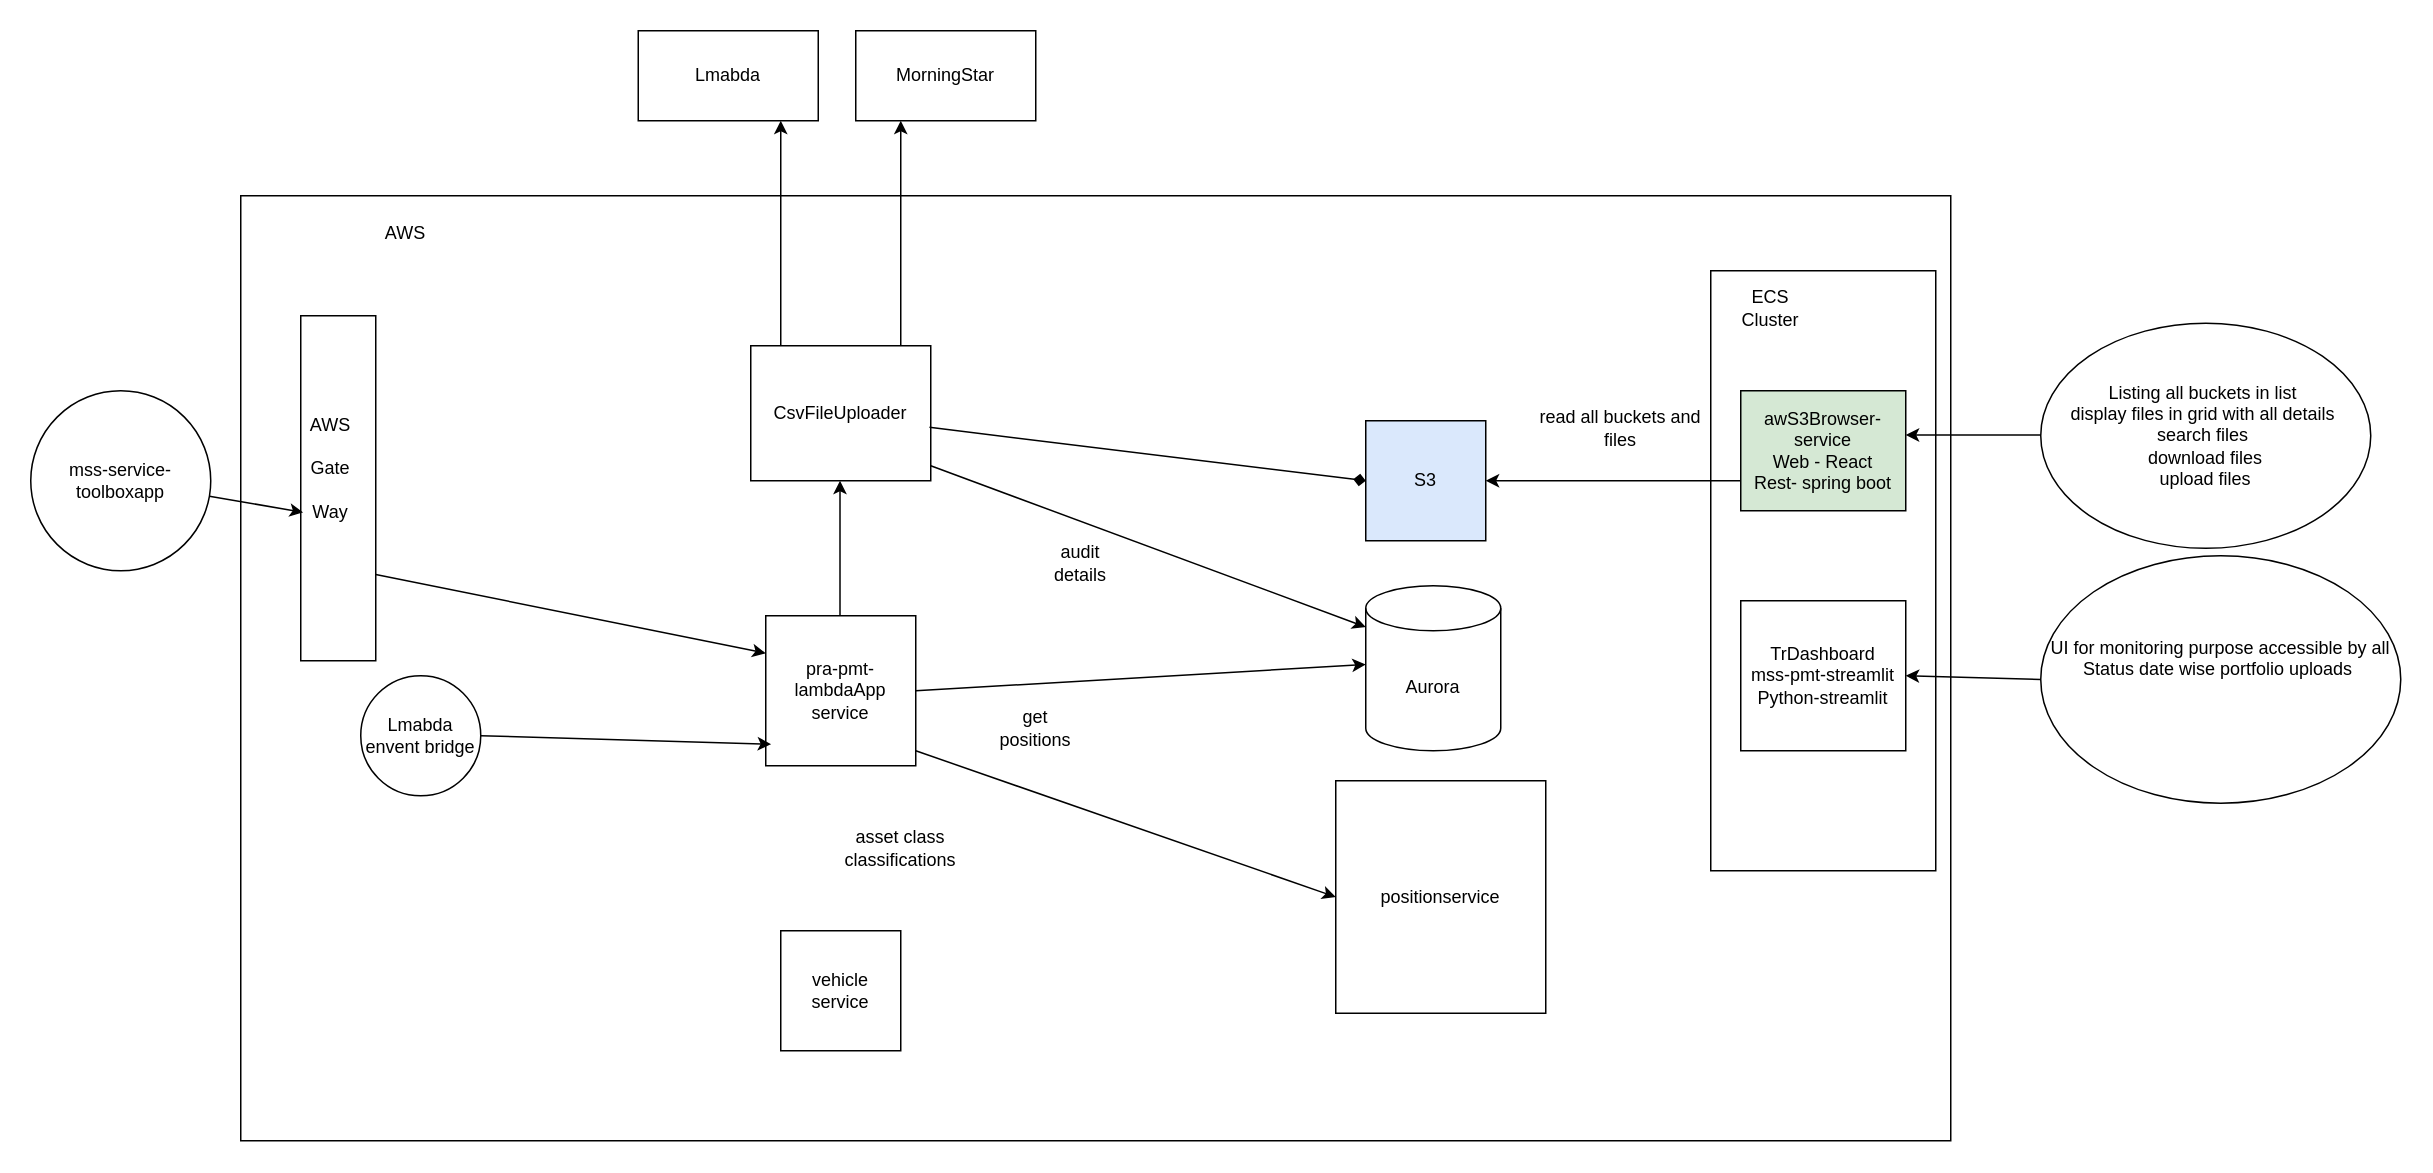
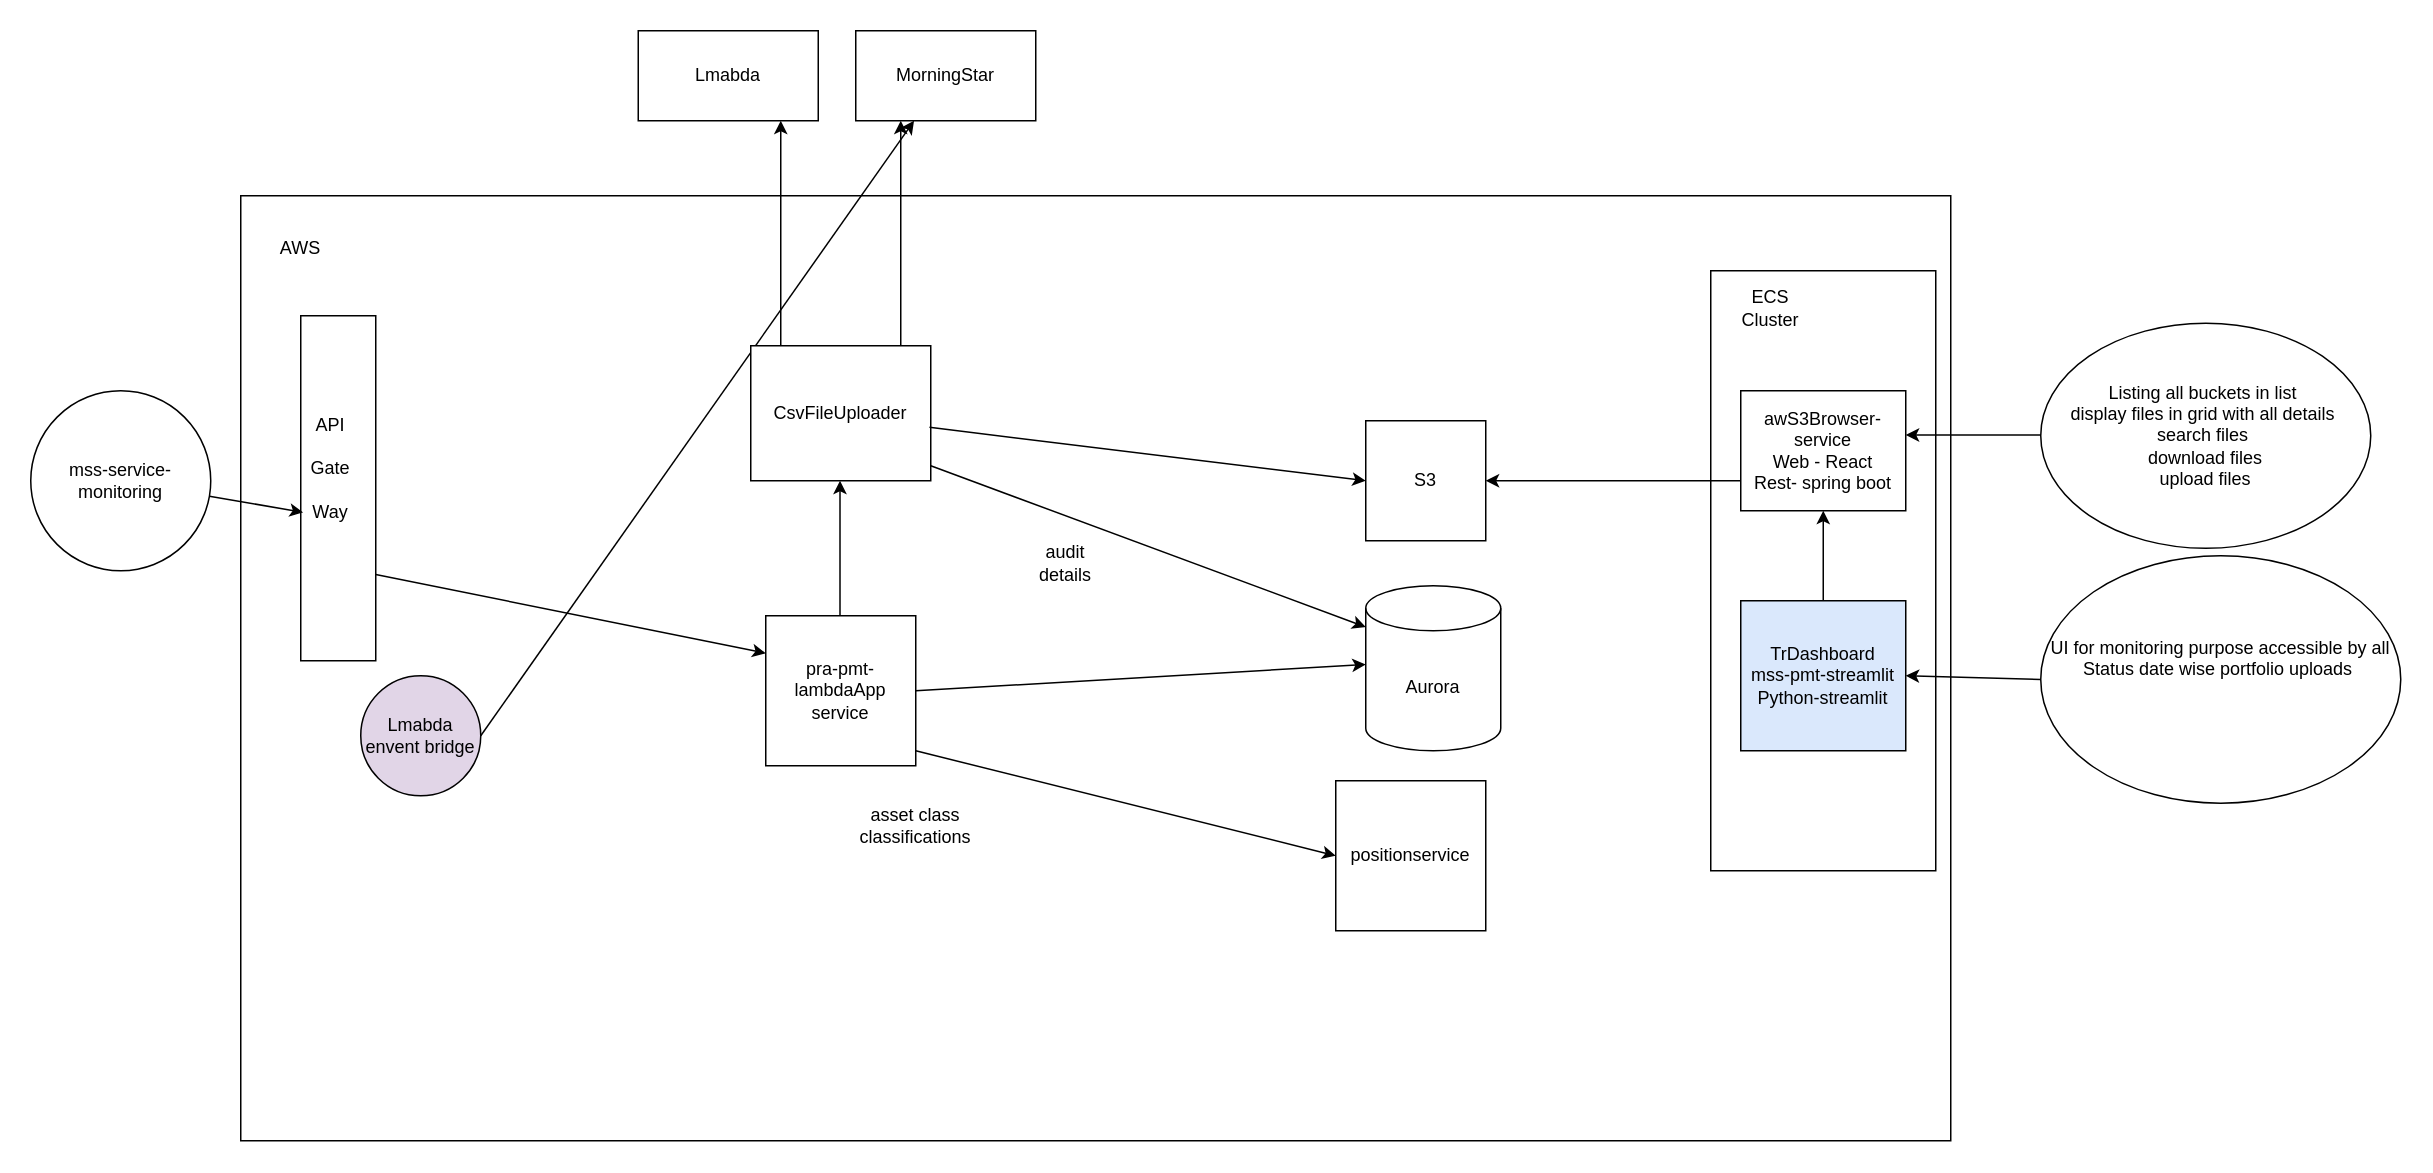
(406, 233) -> (301, 248)
(1621, 428) -> none
(331, 436) -> (331, 436)
(1823, 451) -> (1823, 451)
(1353, 479) -> (1354, 479)
(121, 481) -> (121, 481)
(1426, 481) -> (1426, 481)
none -> (1823, 561)
(1081, 563) -> (1066, 563)
(1823, 676) -> (1823, 676)
(1036, 728) -> none
(421, 736) -> (421, 736)
(621, 740) -> (629, 525)
(901, 848) -> (916, 826)
(1441, 897) -> (1411, 856)
(841, 991) -> none
